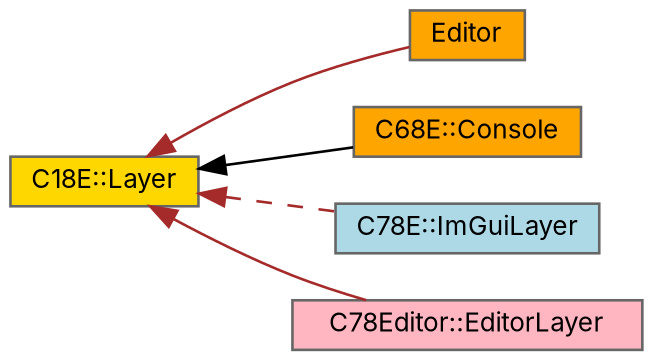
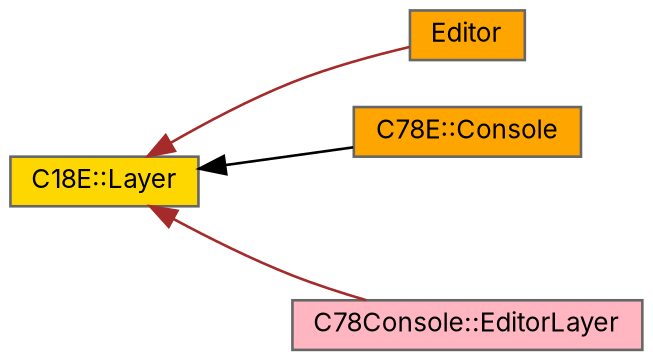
(467, 132) -> (467, 132)
(467, 228) -> none
(467, 325) -> (467, 325)
